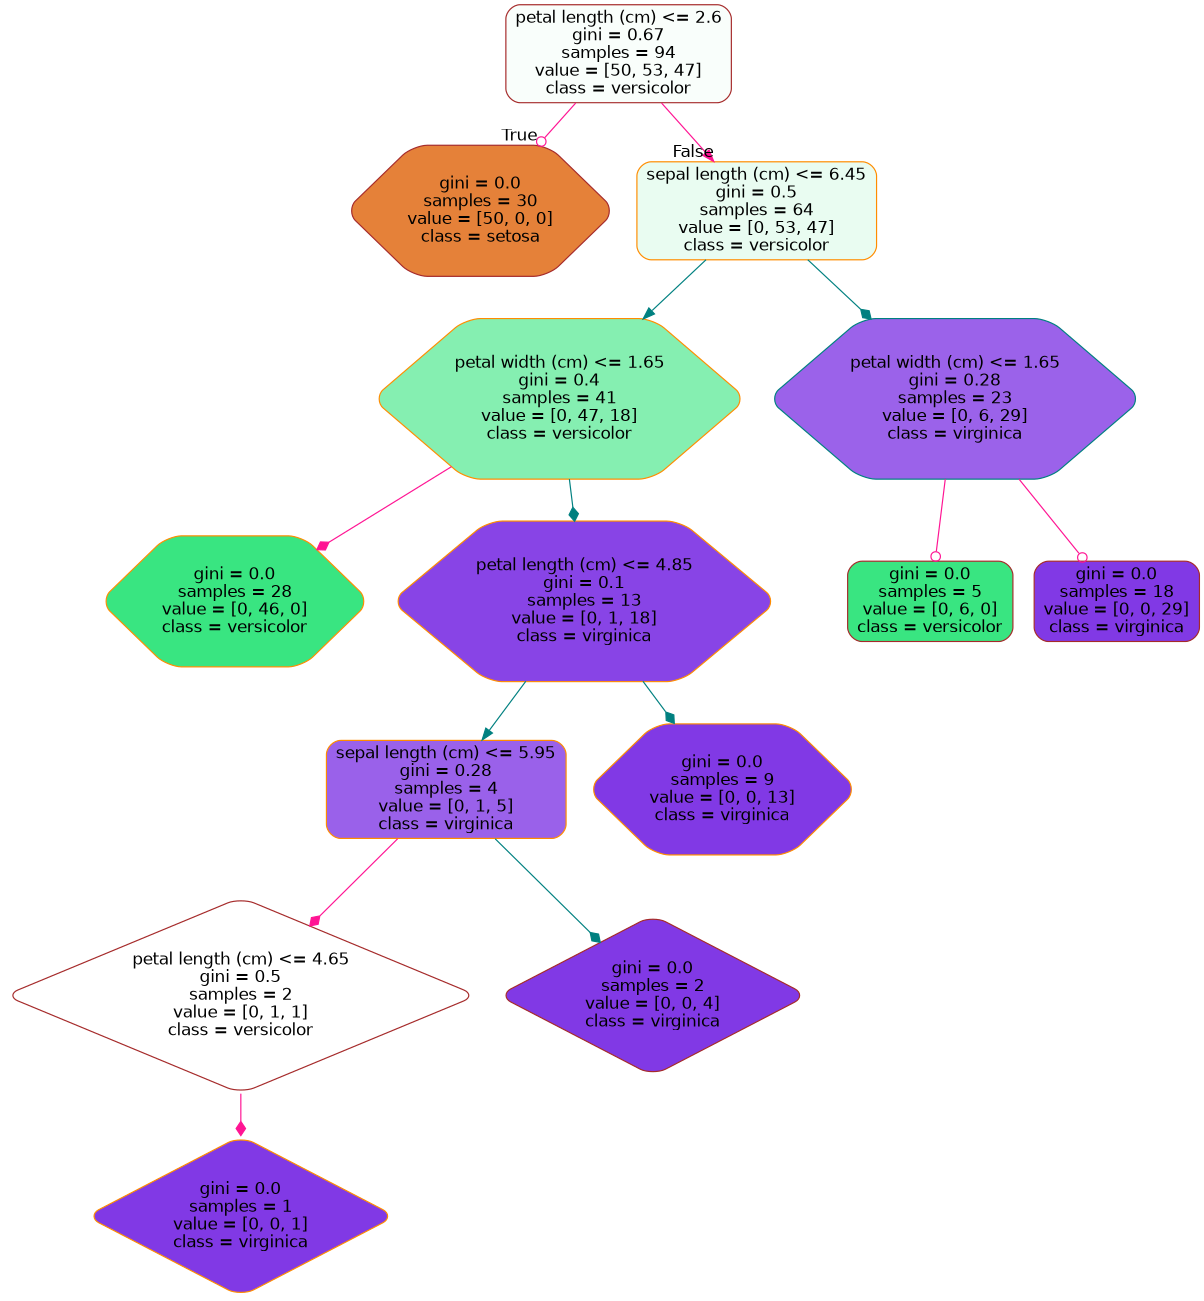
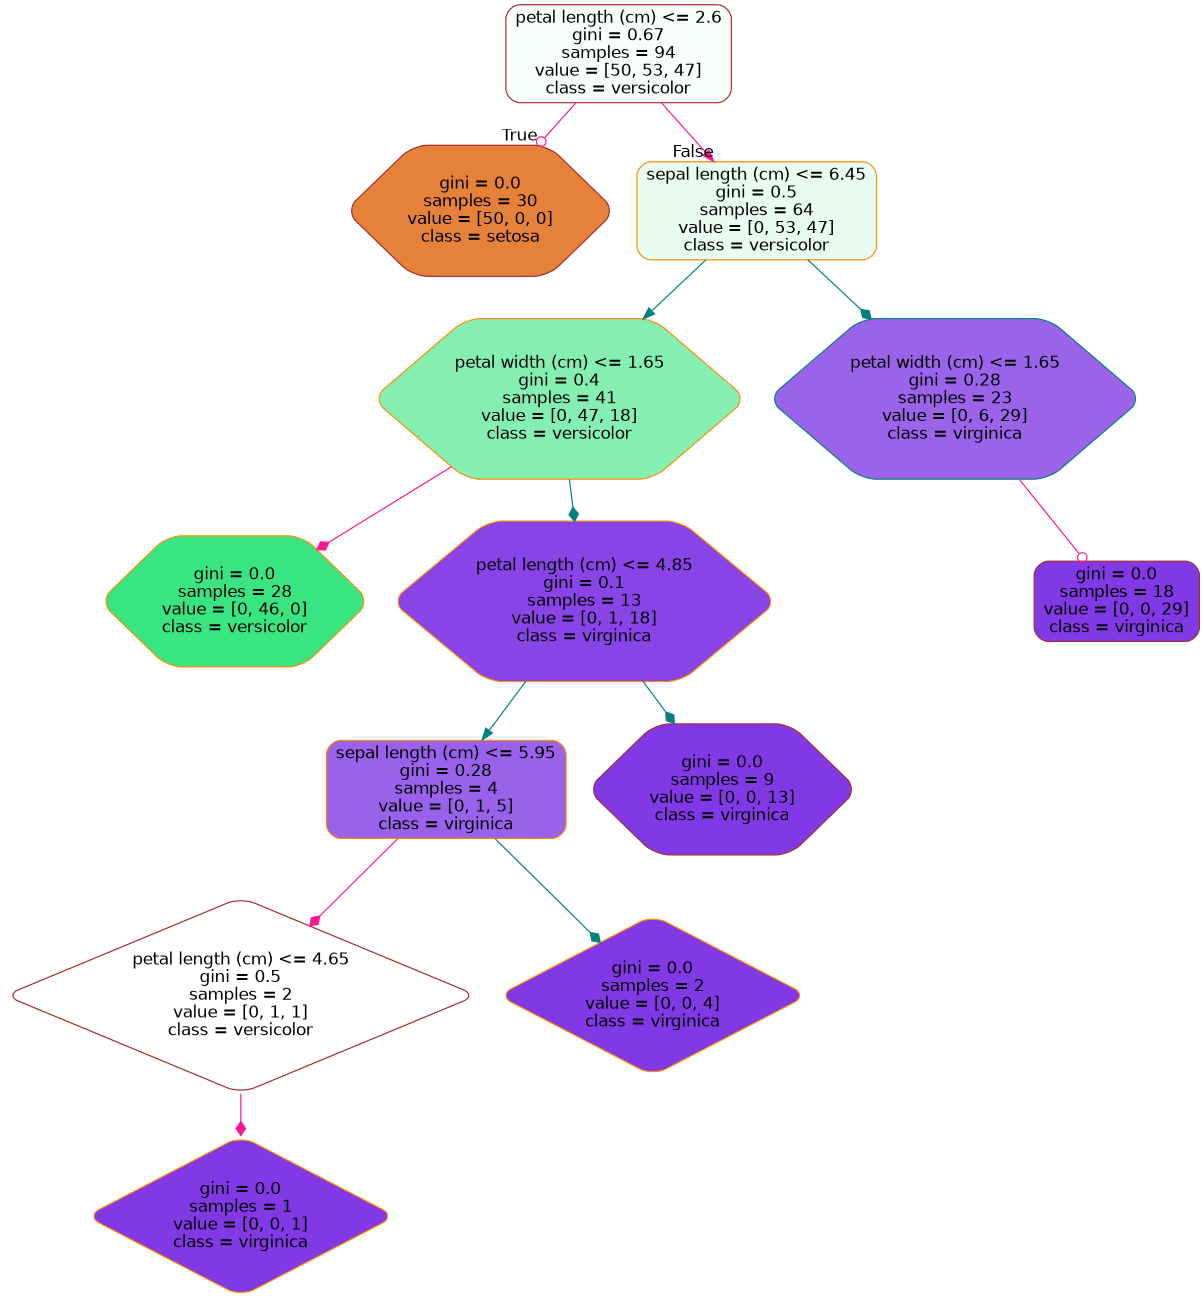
(930, 601) -> none
(722, 789) -> (722, 789)
(653, 995) -> (653, 995)
